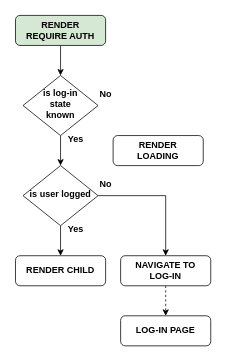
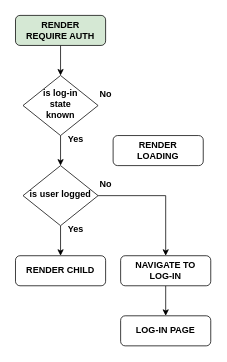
(165, 297) -> (165, 297)
